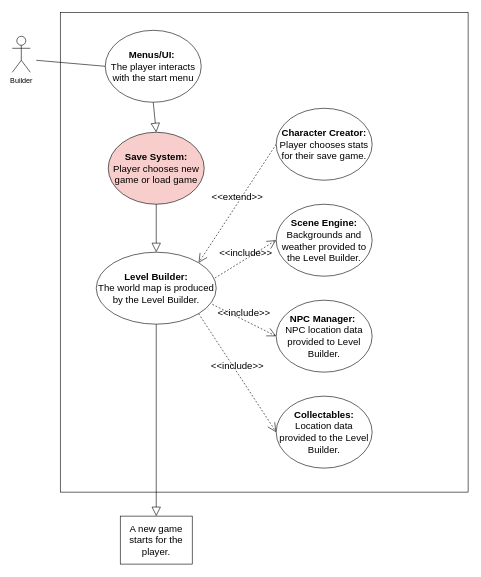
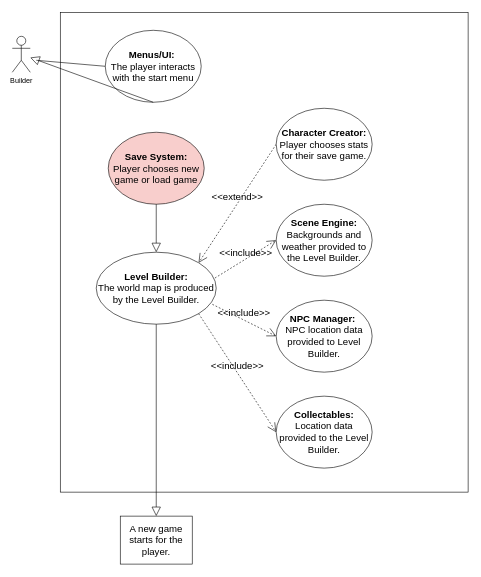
(154, 112) -> (97, 82)
